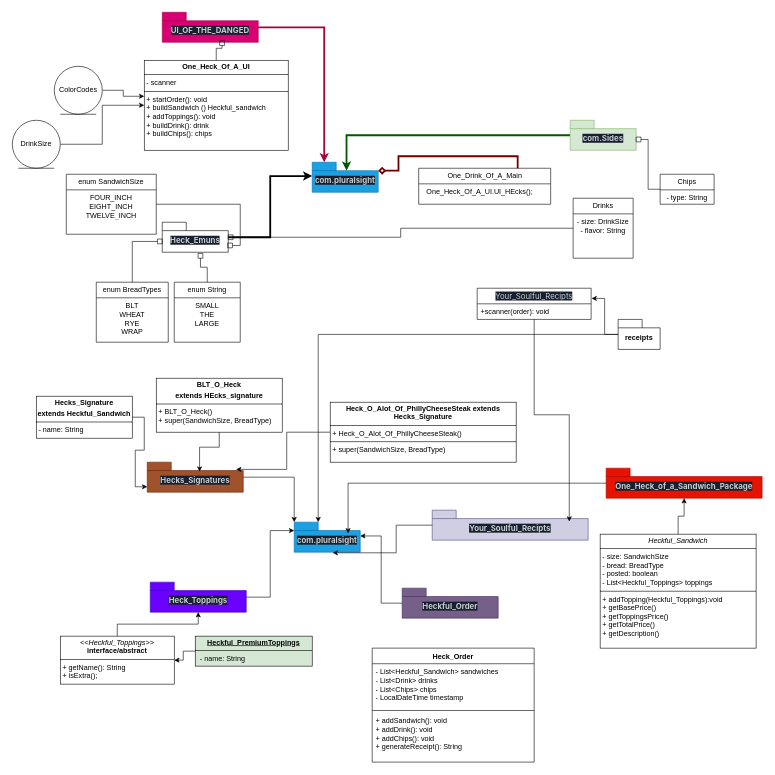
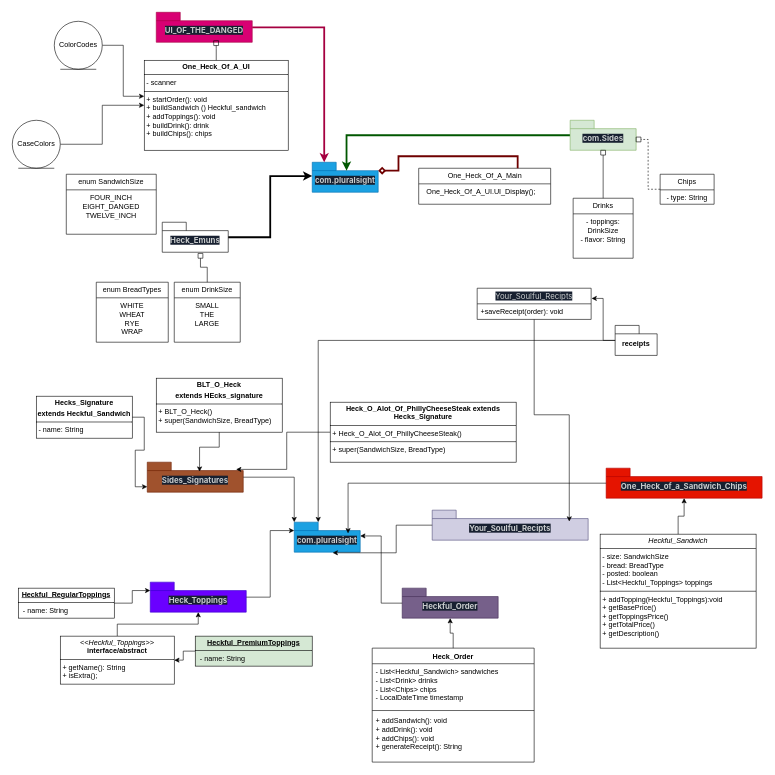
(210, 27) -> (204, 27)
(78, 90) -> (78, 45)
(36, 144) -> (36, 144)
(648, 166) -> (648, 166)
(485, 176) -> (485, 176)
(477, 192) -> (479, 192)
(222, 204) -> none
(111, 207) -> (111, 207)
(419, 228) -> (603, 176)
(603, 235) -> (603, 235)
(132, 249) -> none
(207, 290) -> (207, 290)
(520, 312) -> (528, 312)
(132, 319) -> (132, 319)
(639, 335) -> (636, 341)
(195, 480) -> (195, 480)
(684, 486) -> (684, 486)
none -> (138, 591)
none -> (66, 603)
none -> (450, 630)
